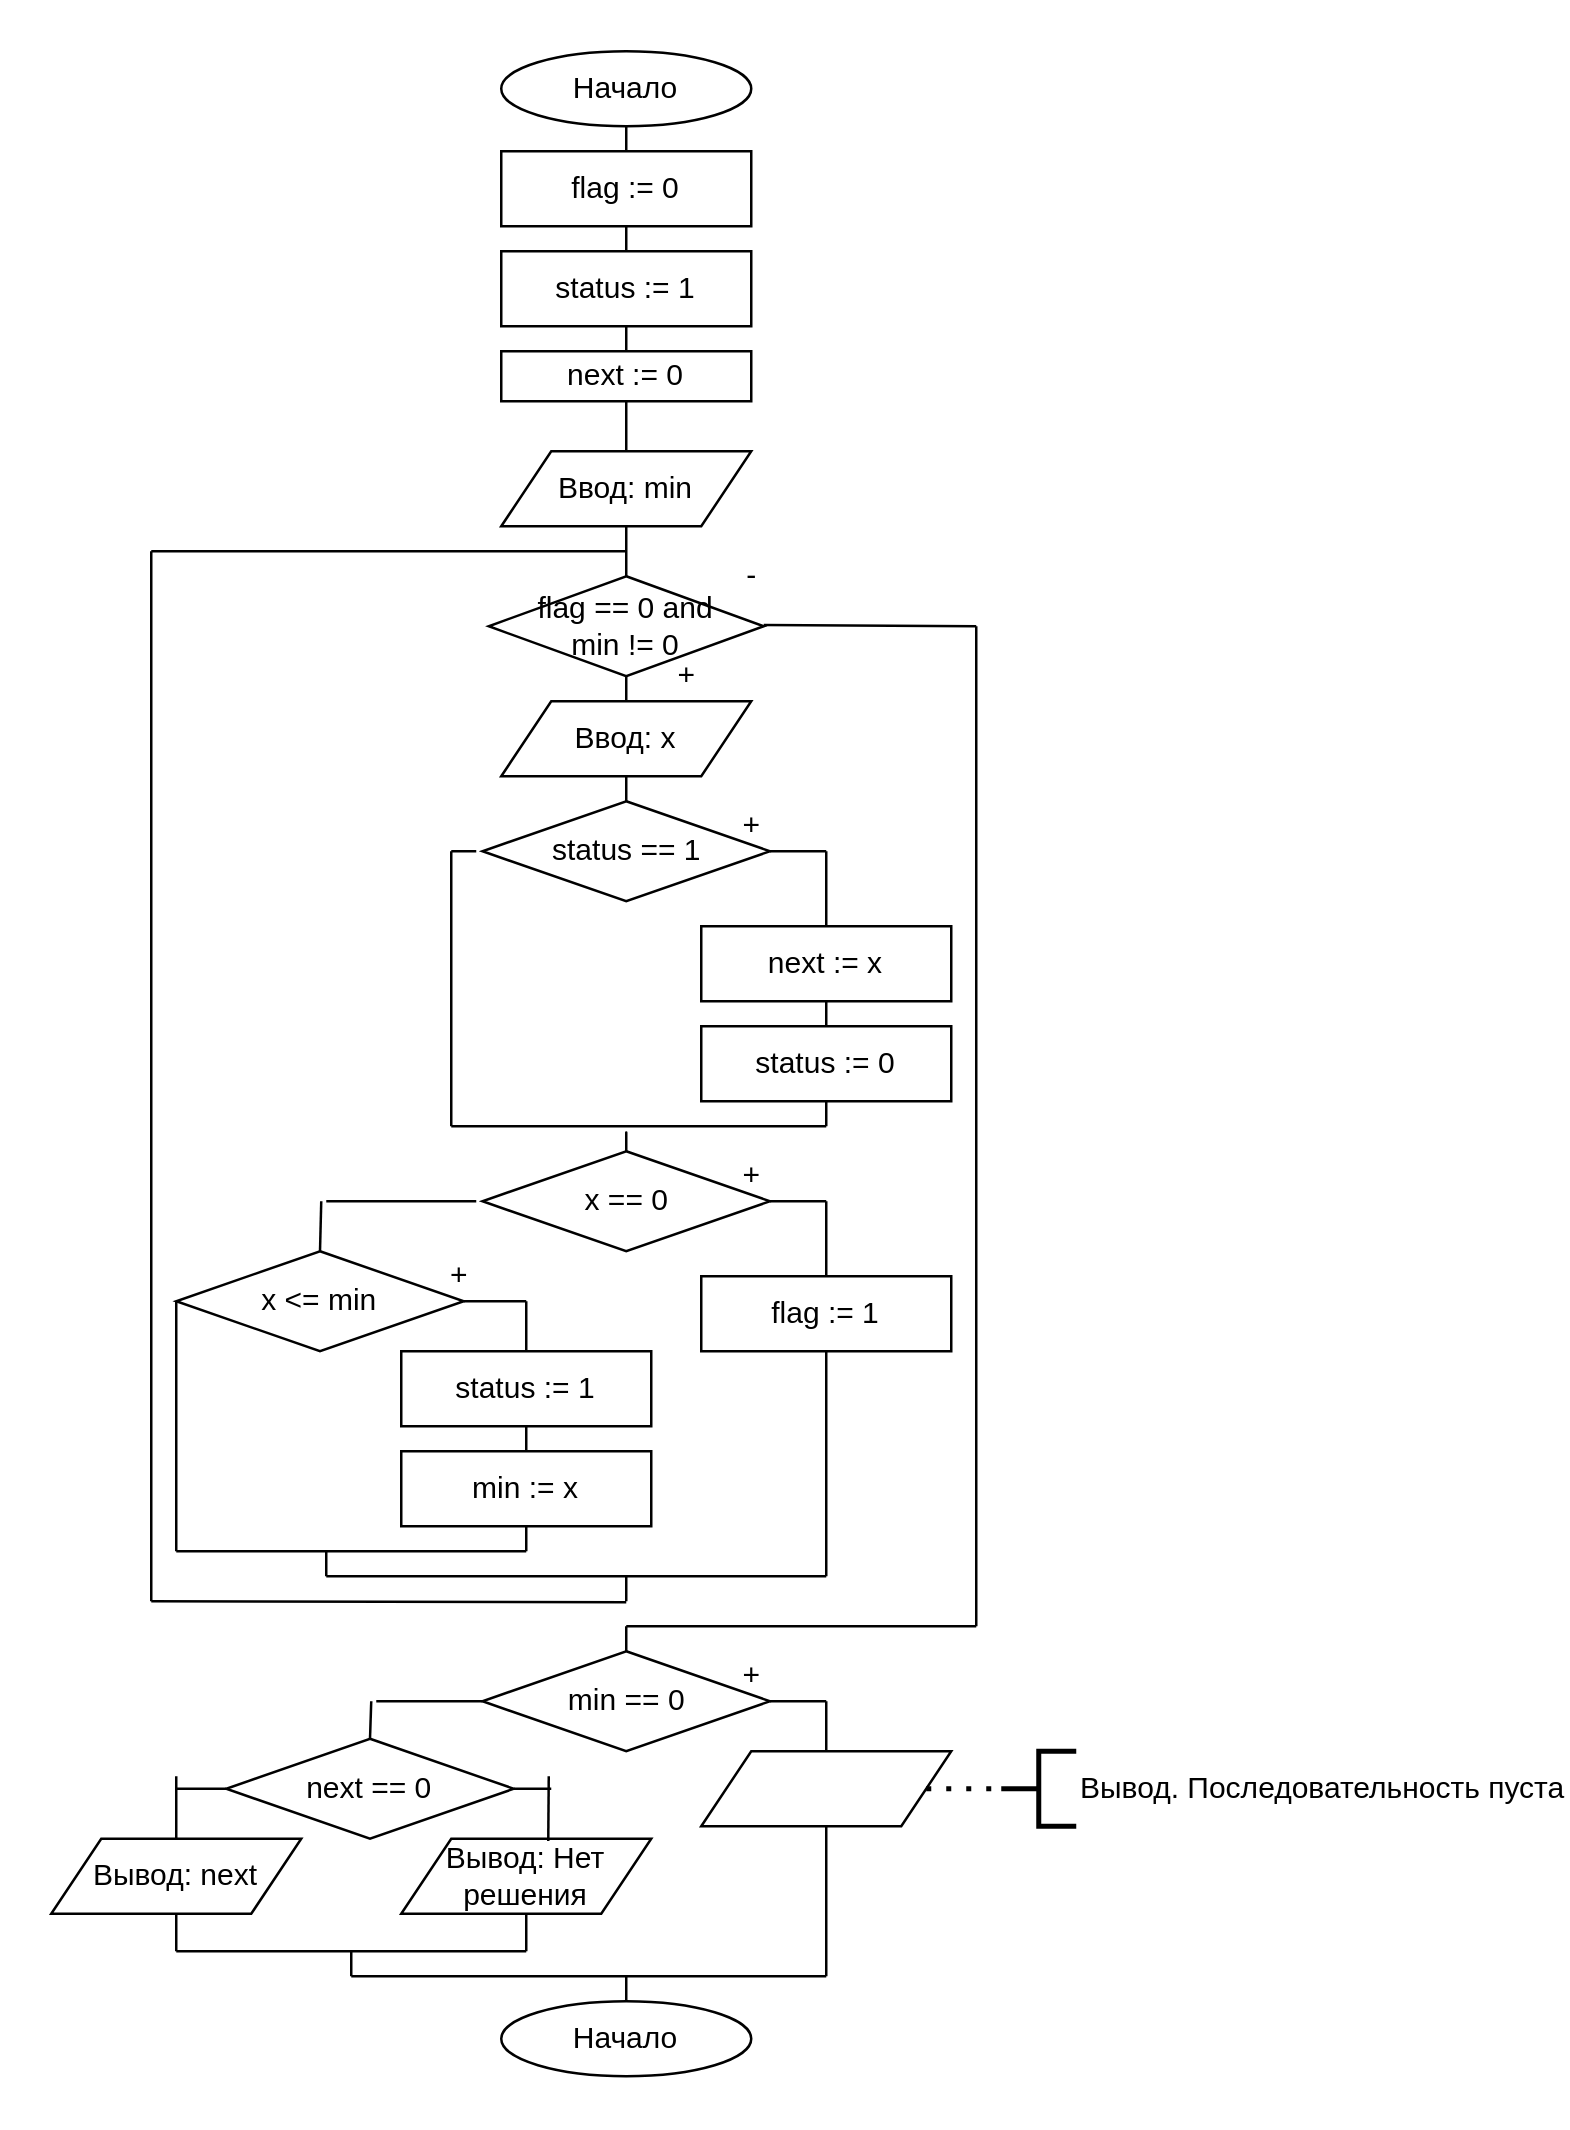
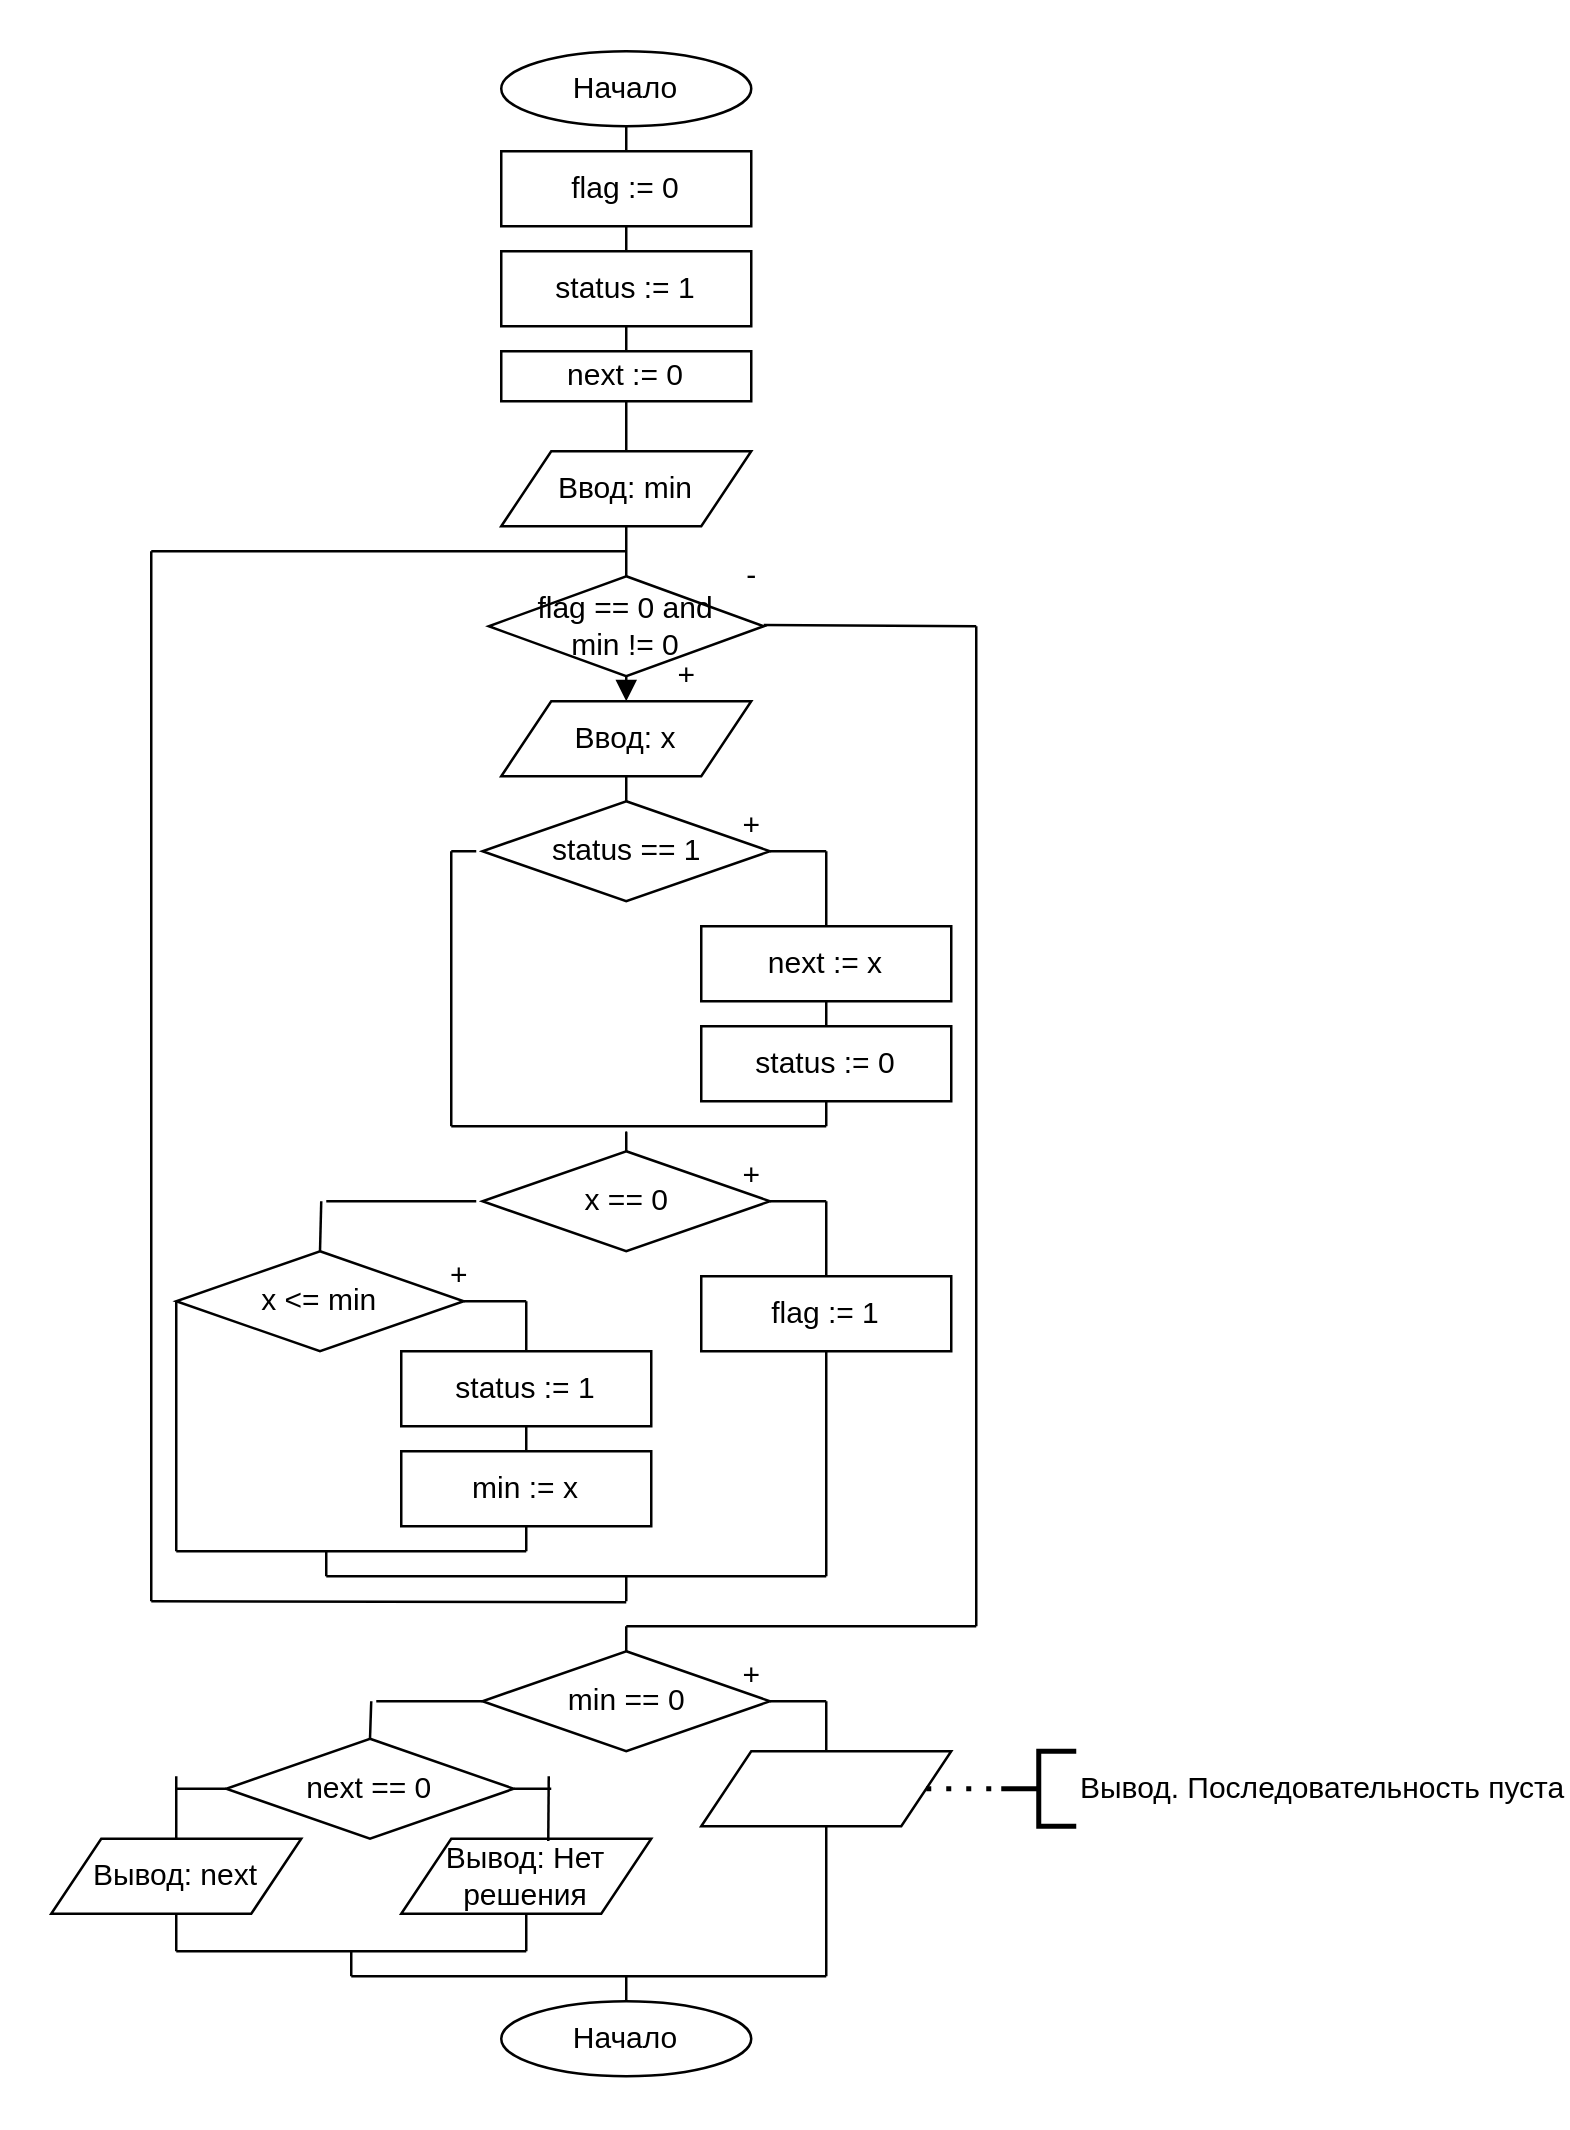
(626, 688) -> (626, 680)
